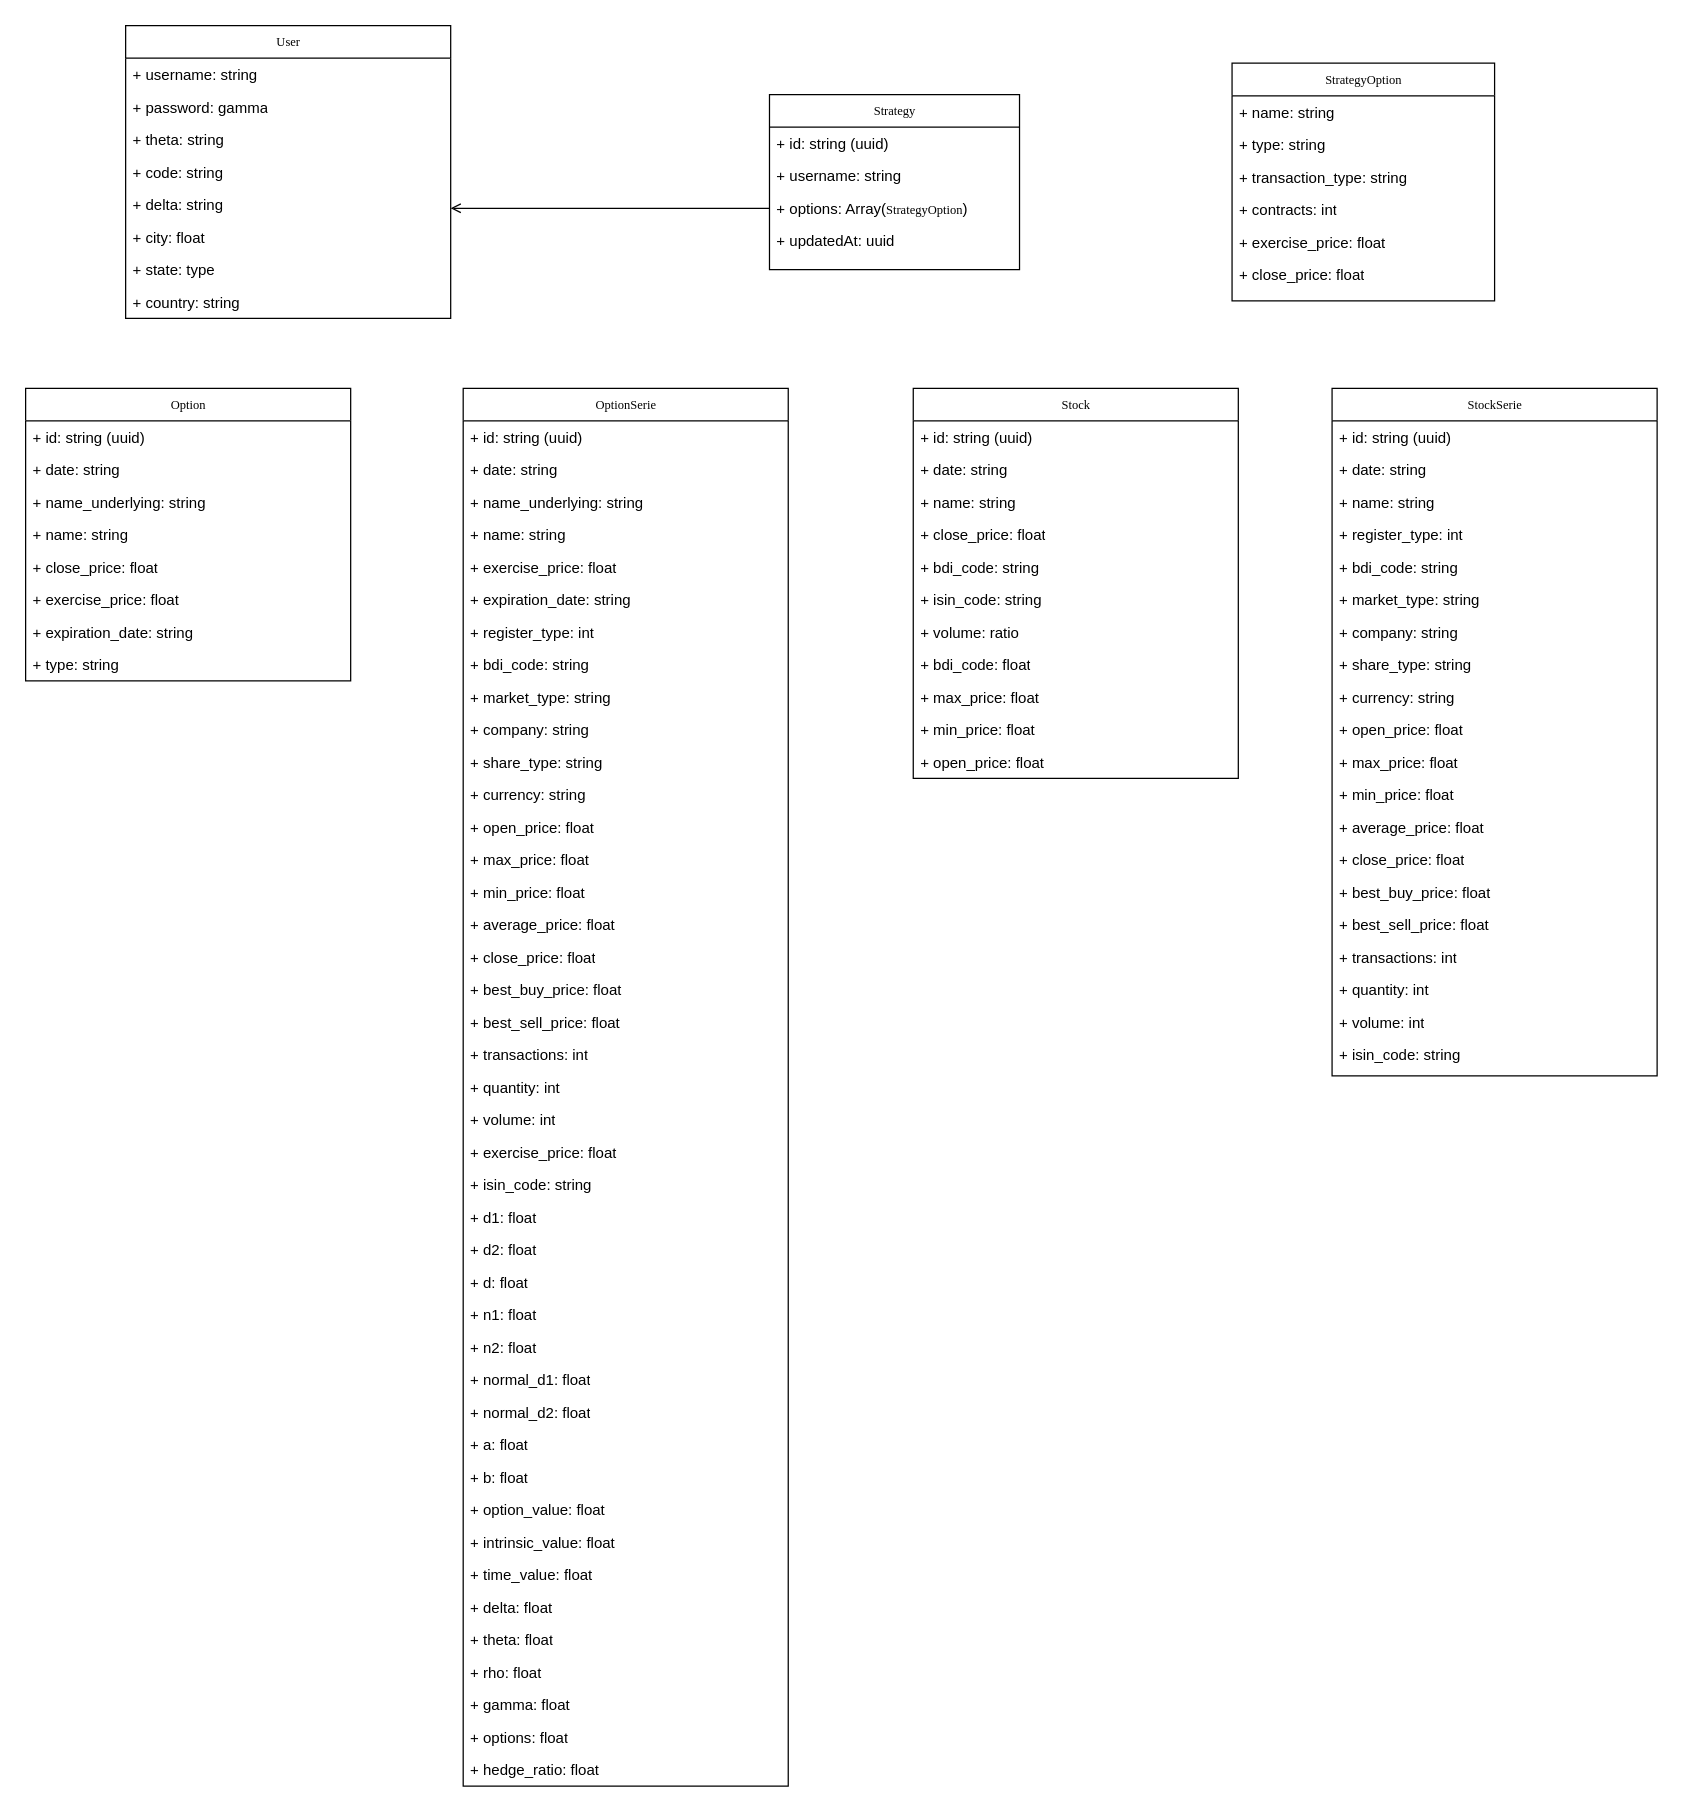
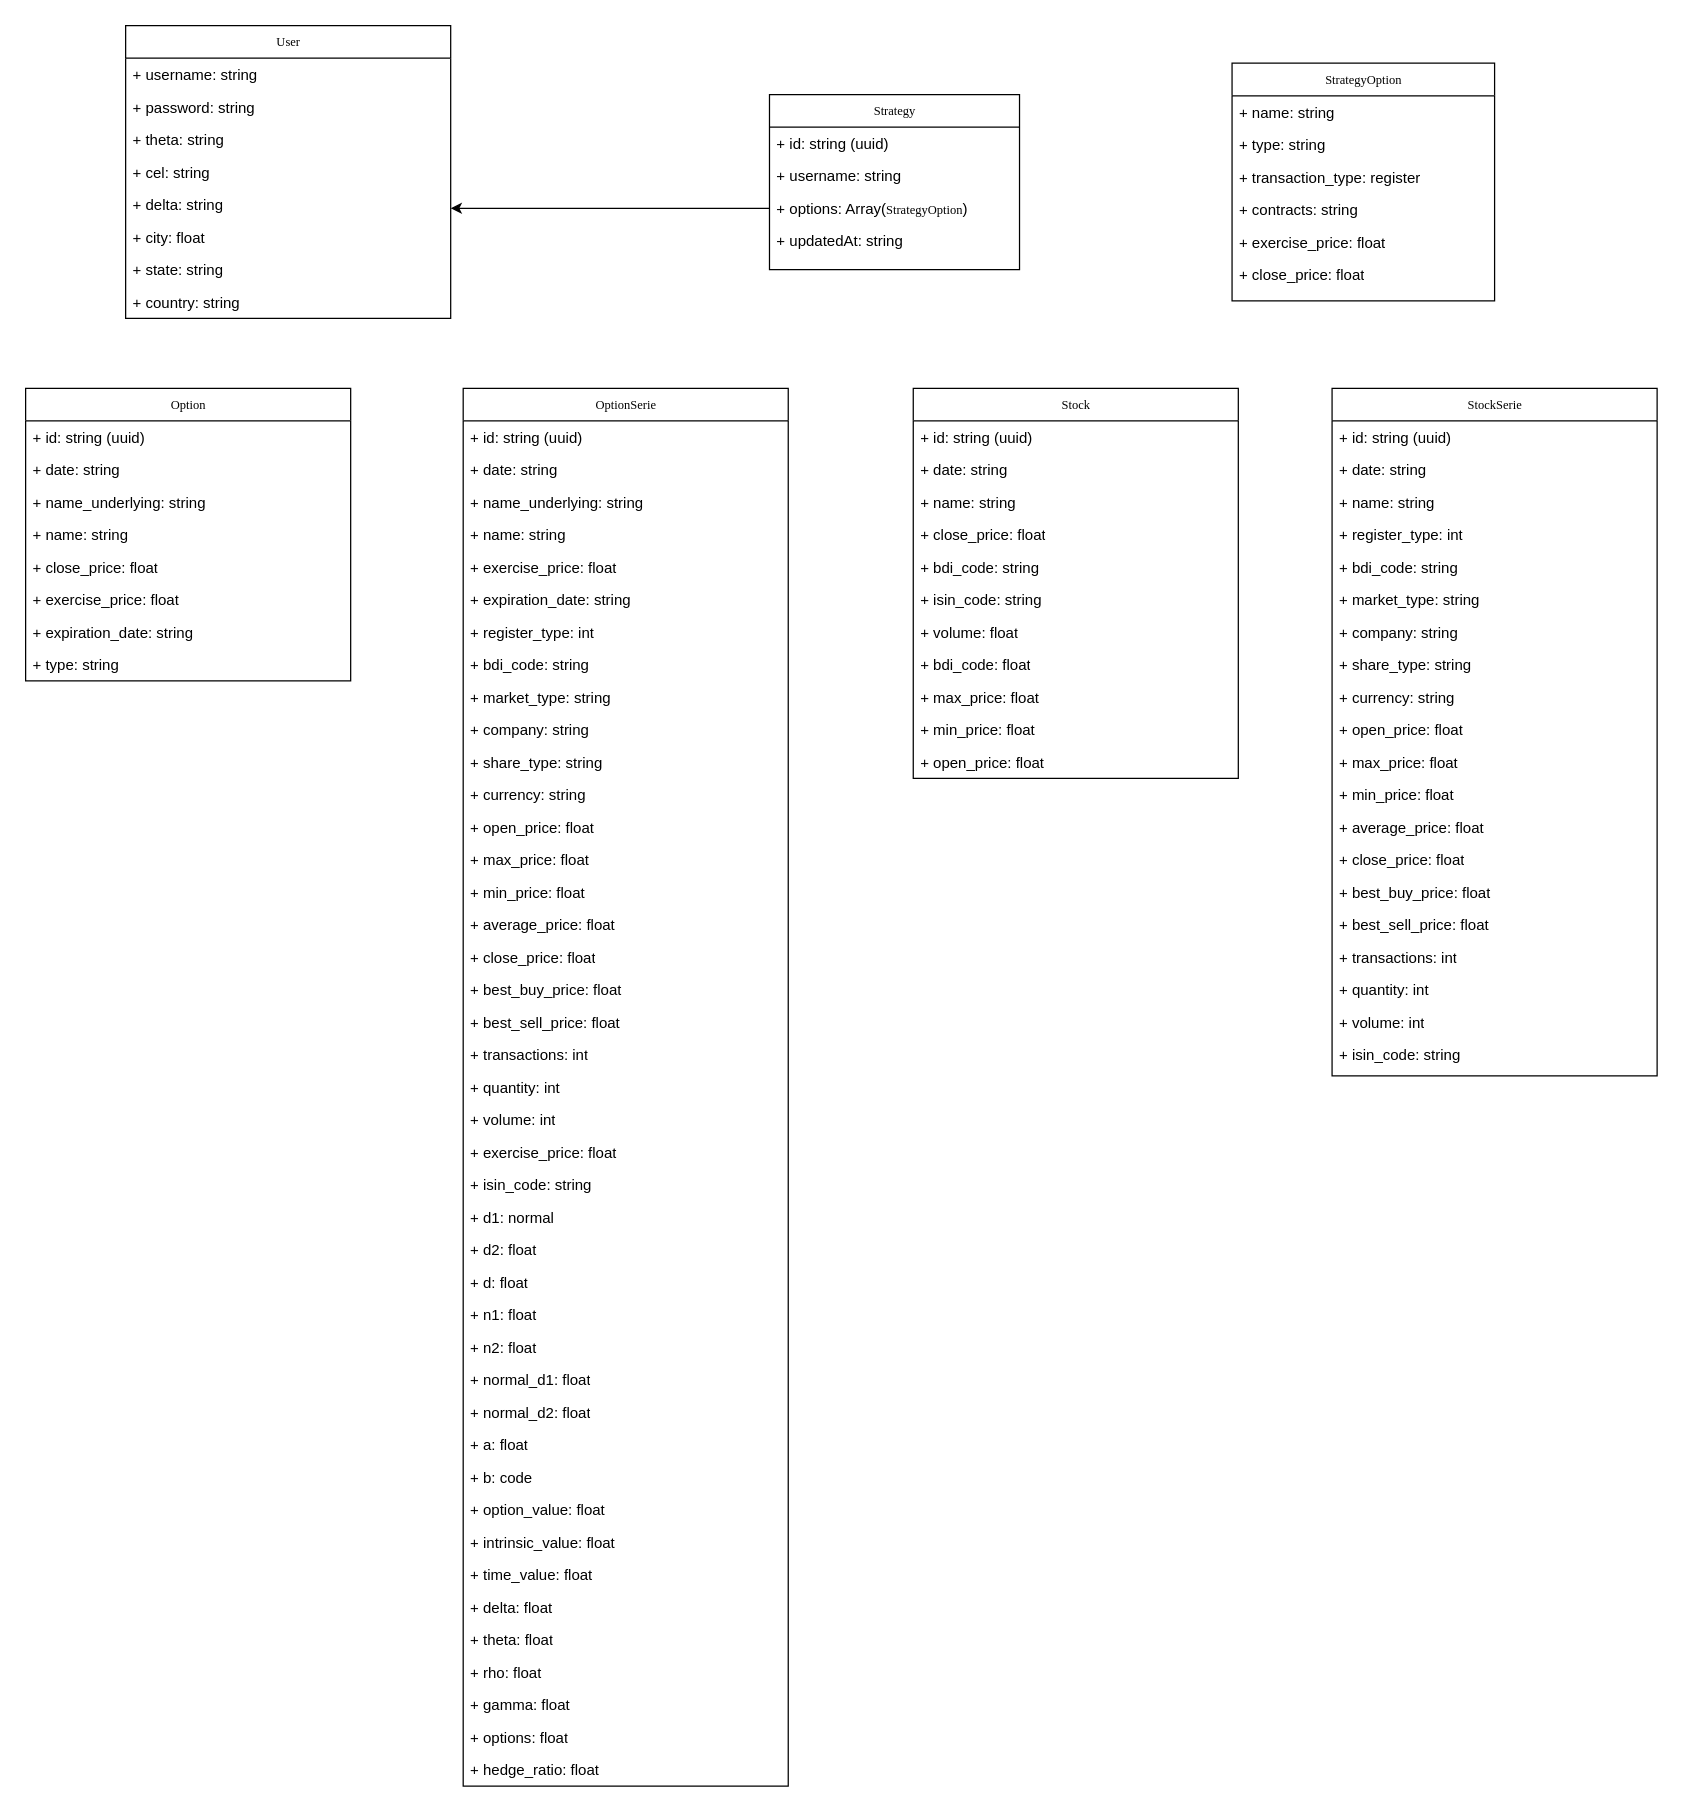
(199, 108) -> (201, 108)
(184, 173) -> (178, 173)
(1339, 178) -> (1347, 178)
(457, 208) -> (460, 208)
(1299, 211) -> (1311, 211)
(840, 242) -> (849, 242)
(182, 271) -> (188, 271)
(974, 633) -> (974, 633)
(509, 1218) -> (513, 1218)
(505, 1478) -> (503, 1478)
